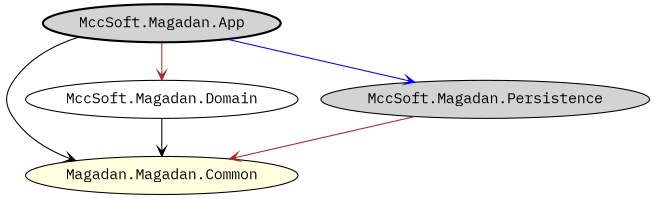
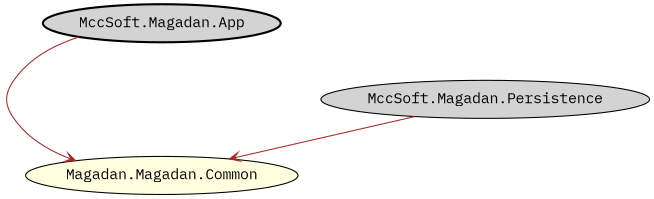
(316, 60) -> none
(8, 93) -> (8, 93)
(162, 99) -> none
